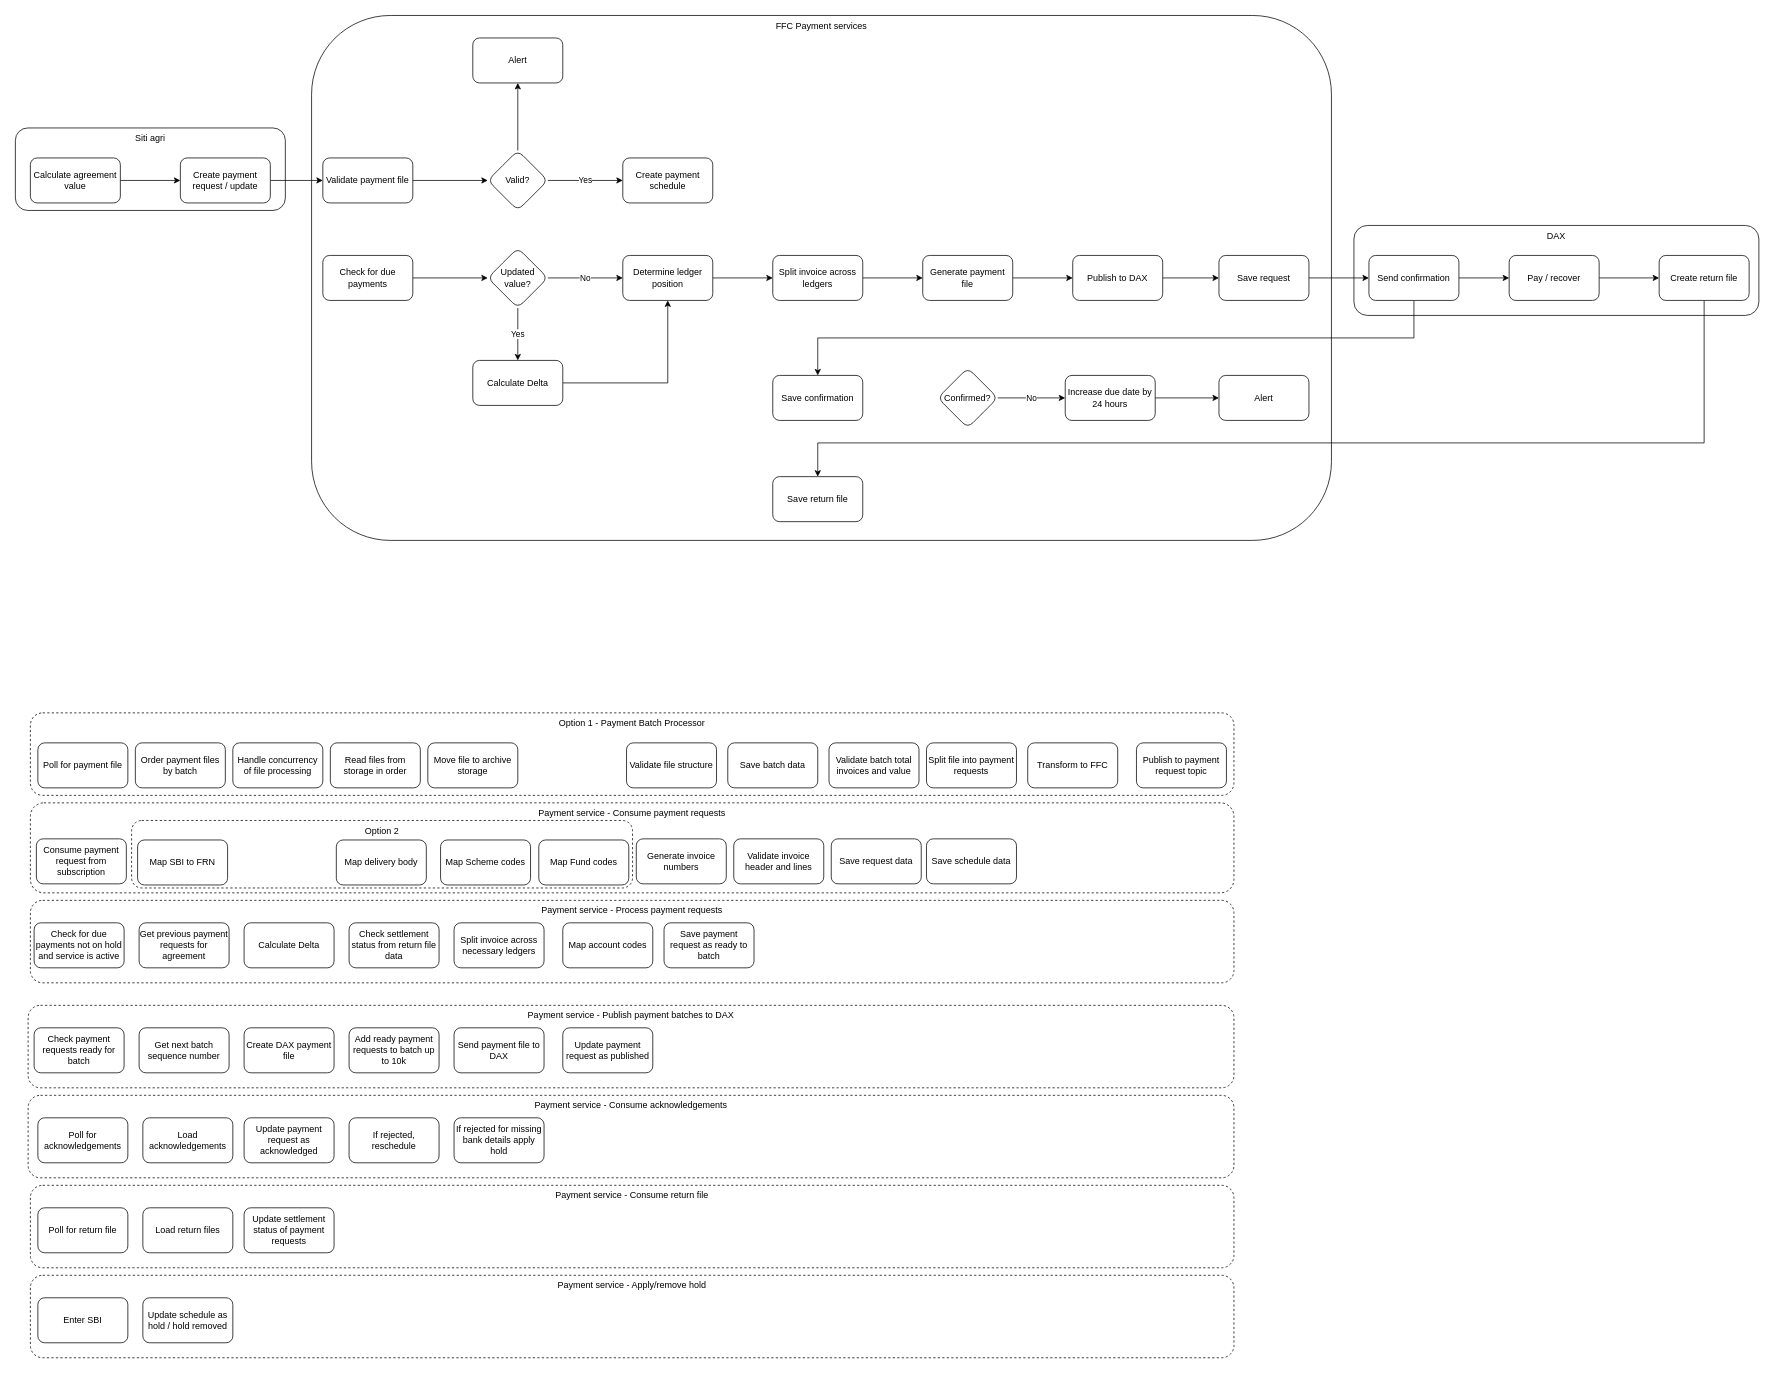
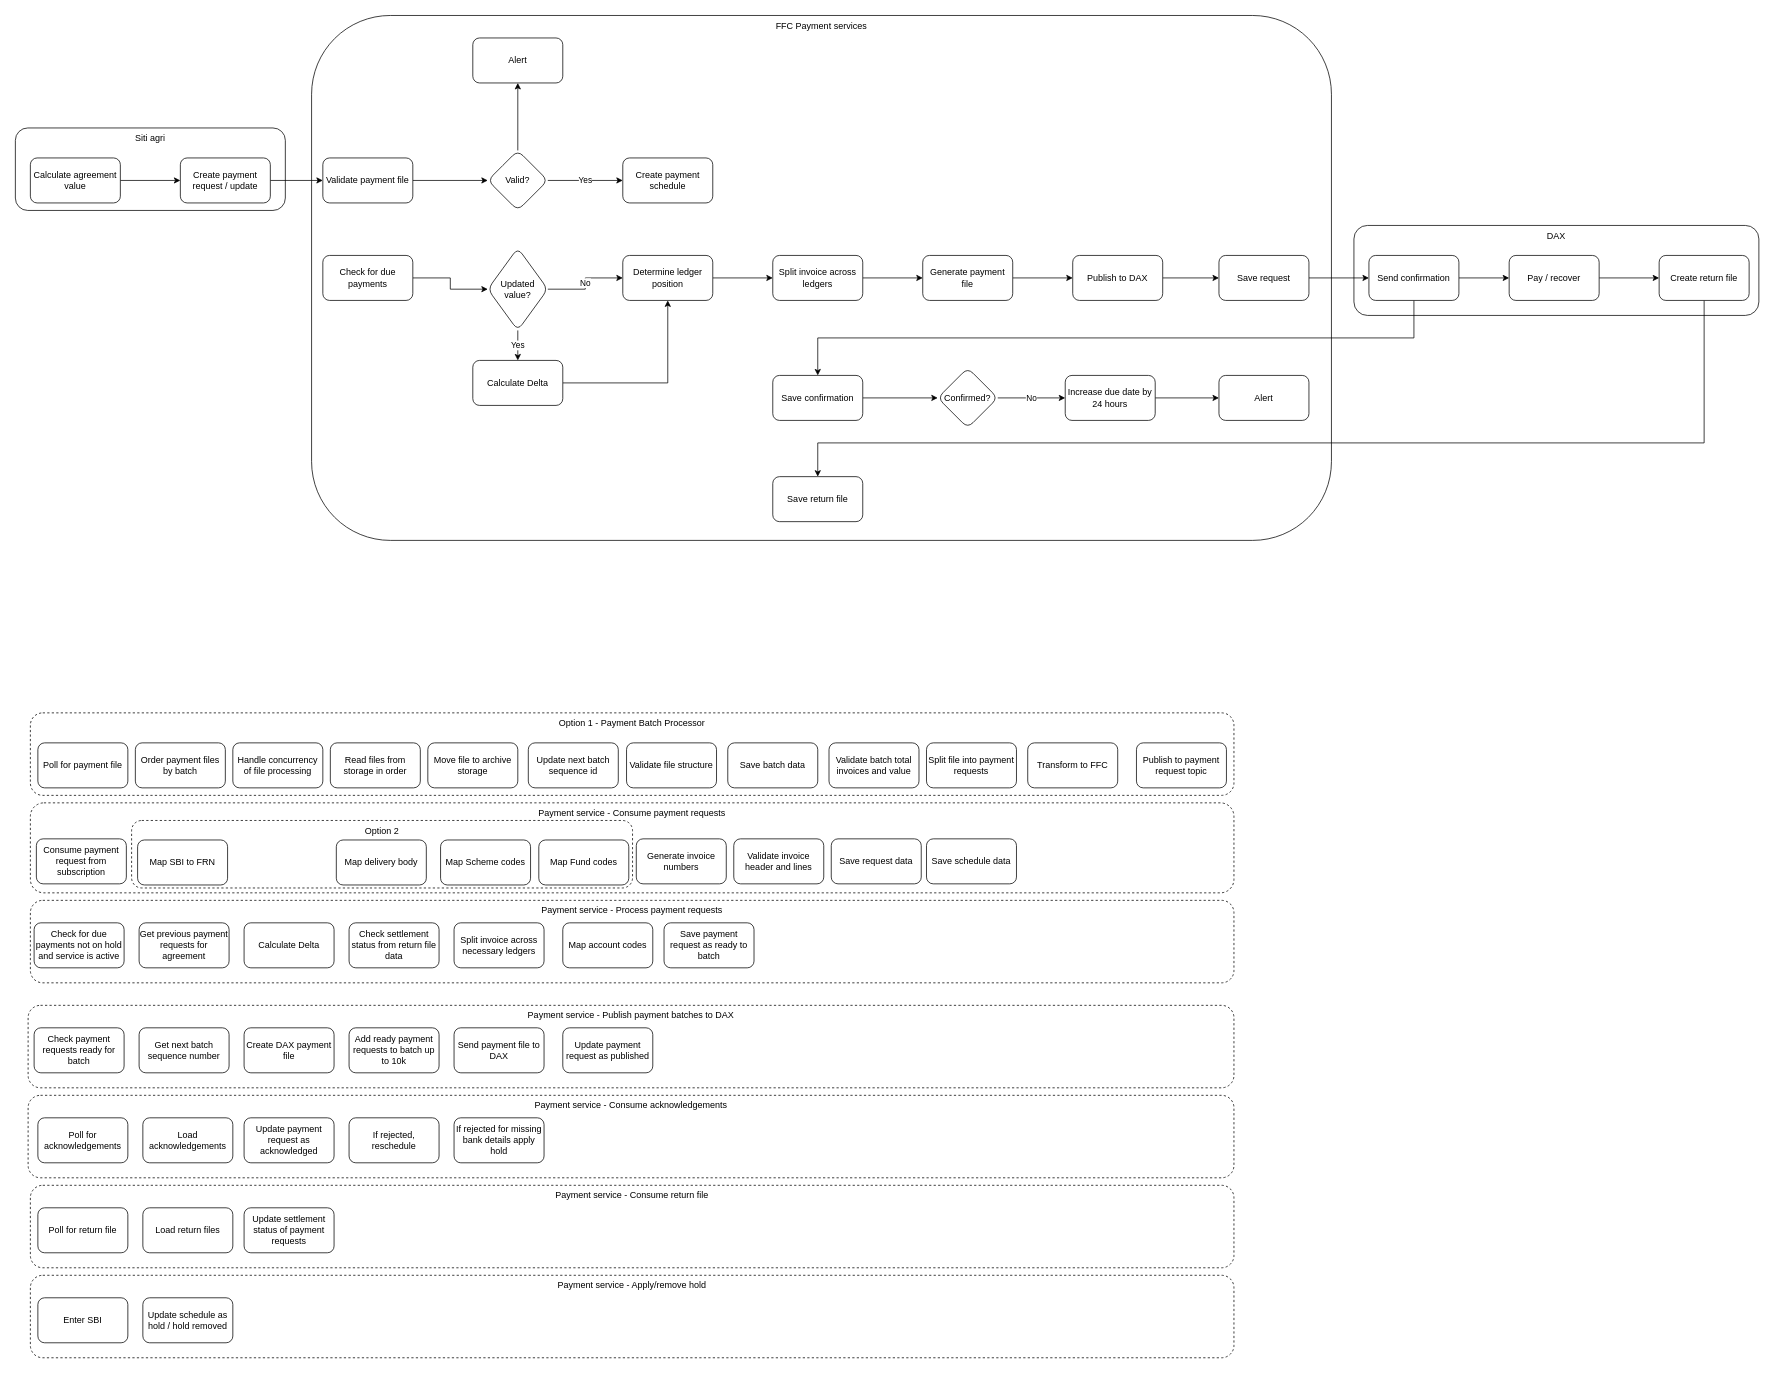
(518, 278) -> (518, 289)
none -> (931, 398)
none -> (573, 765)
